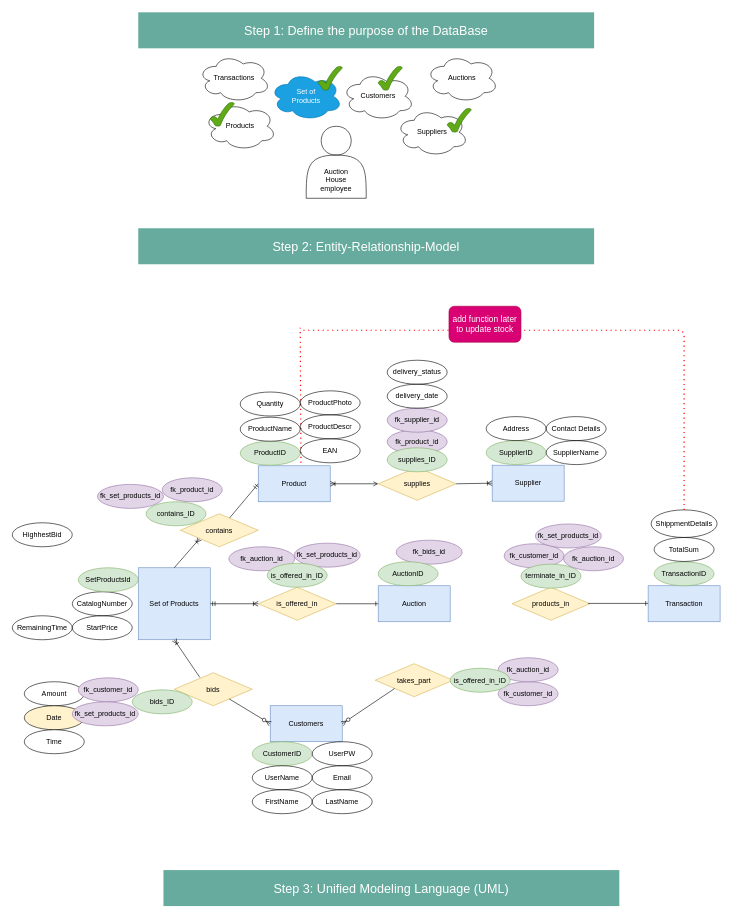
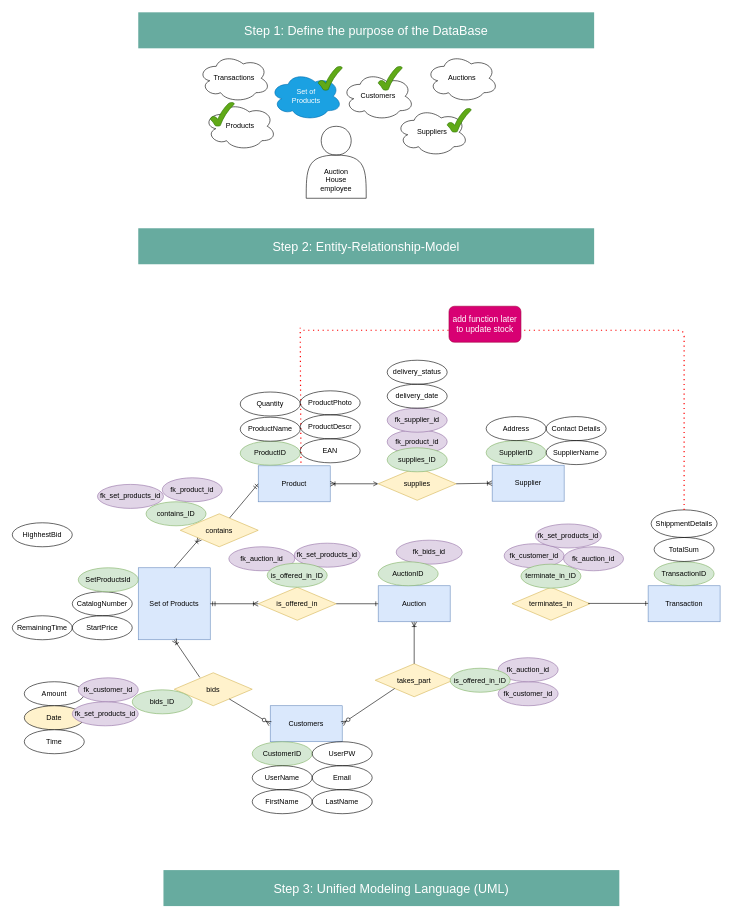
(551, 604) -> (551, 604)
none -> (414, 625)
